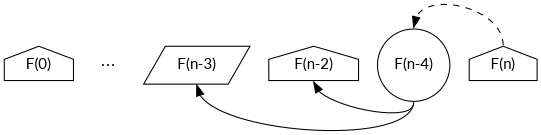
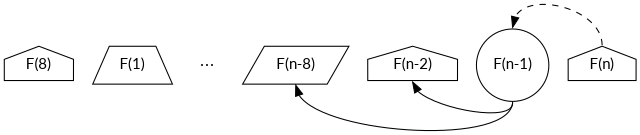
(39, 65) -> (39, 65)
none -> (133, 65)
(197, 65) -> (296, 65)
(414, 65) -> (513, 65)
